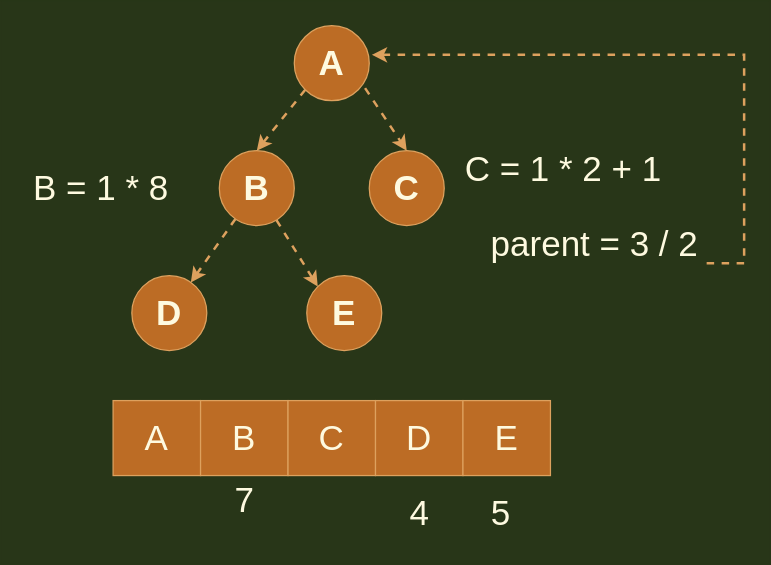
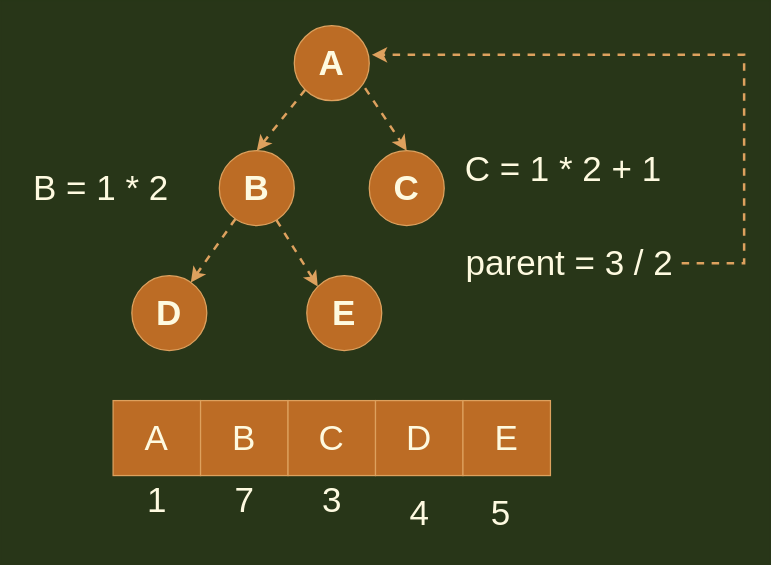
(101, 188) -> (101, 188)
(594, 244) -> (569, 263)
none -> (157, 501)
none -> (332, 501)
